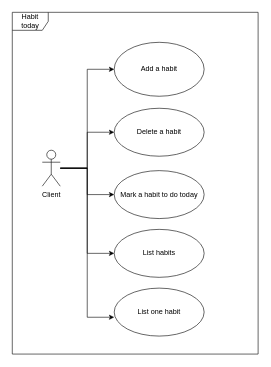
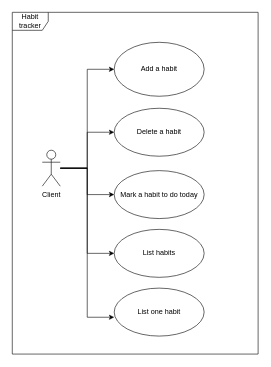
(30, 21) -> (30, 21)
